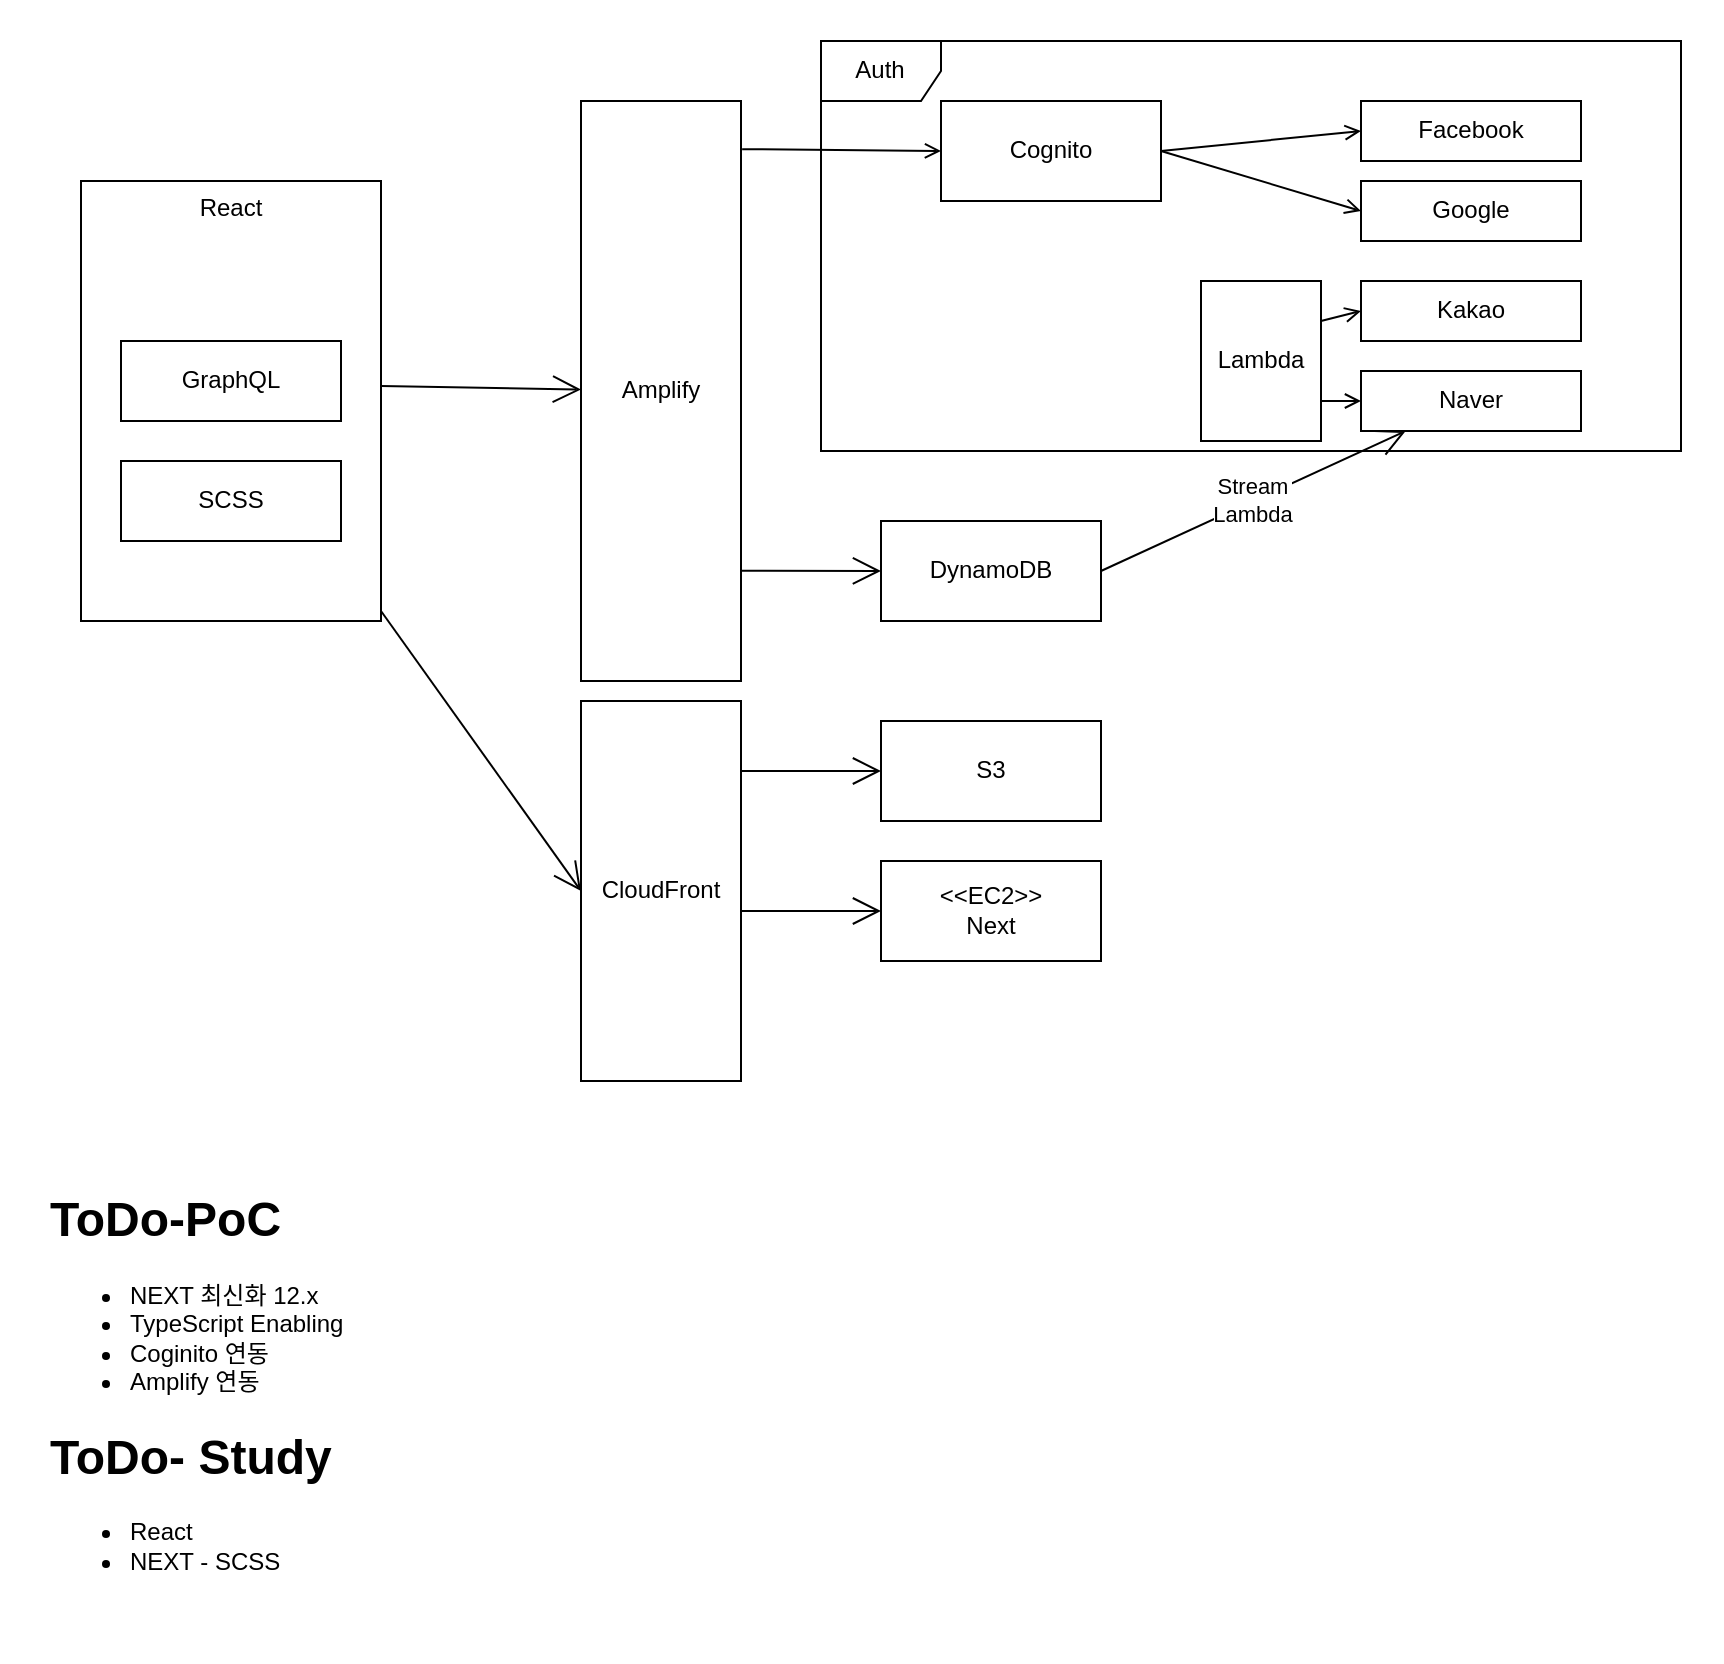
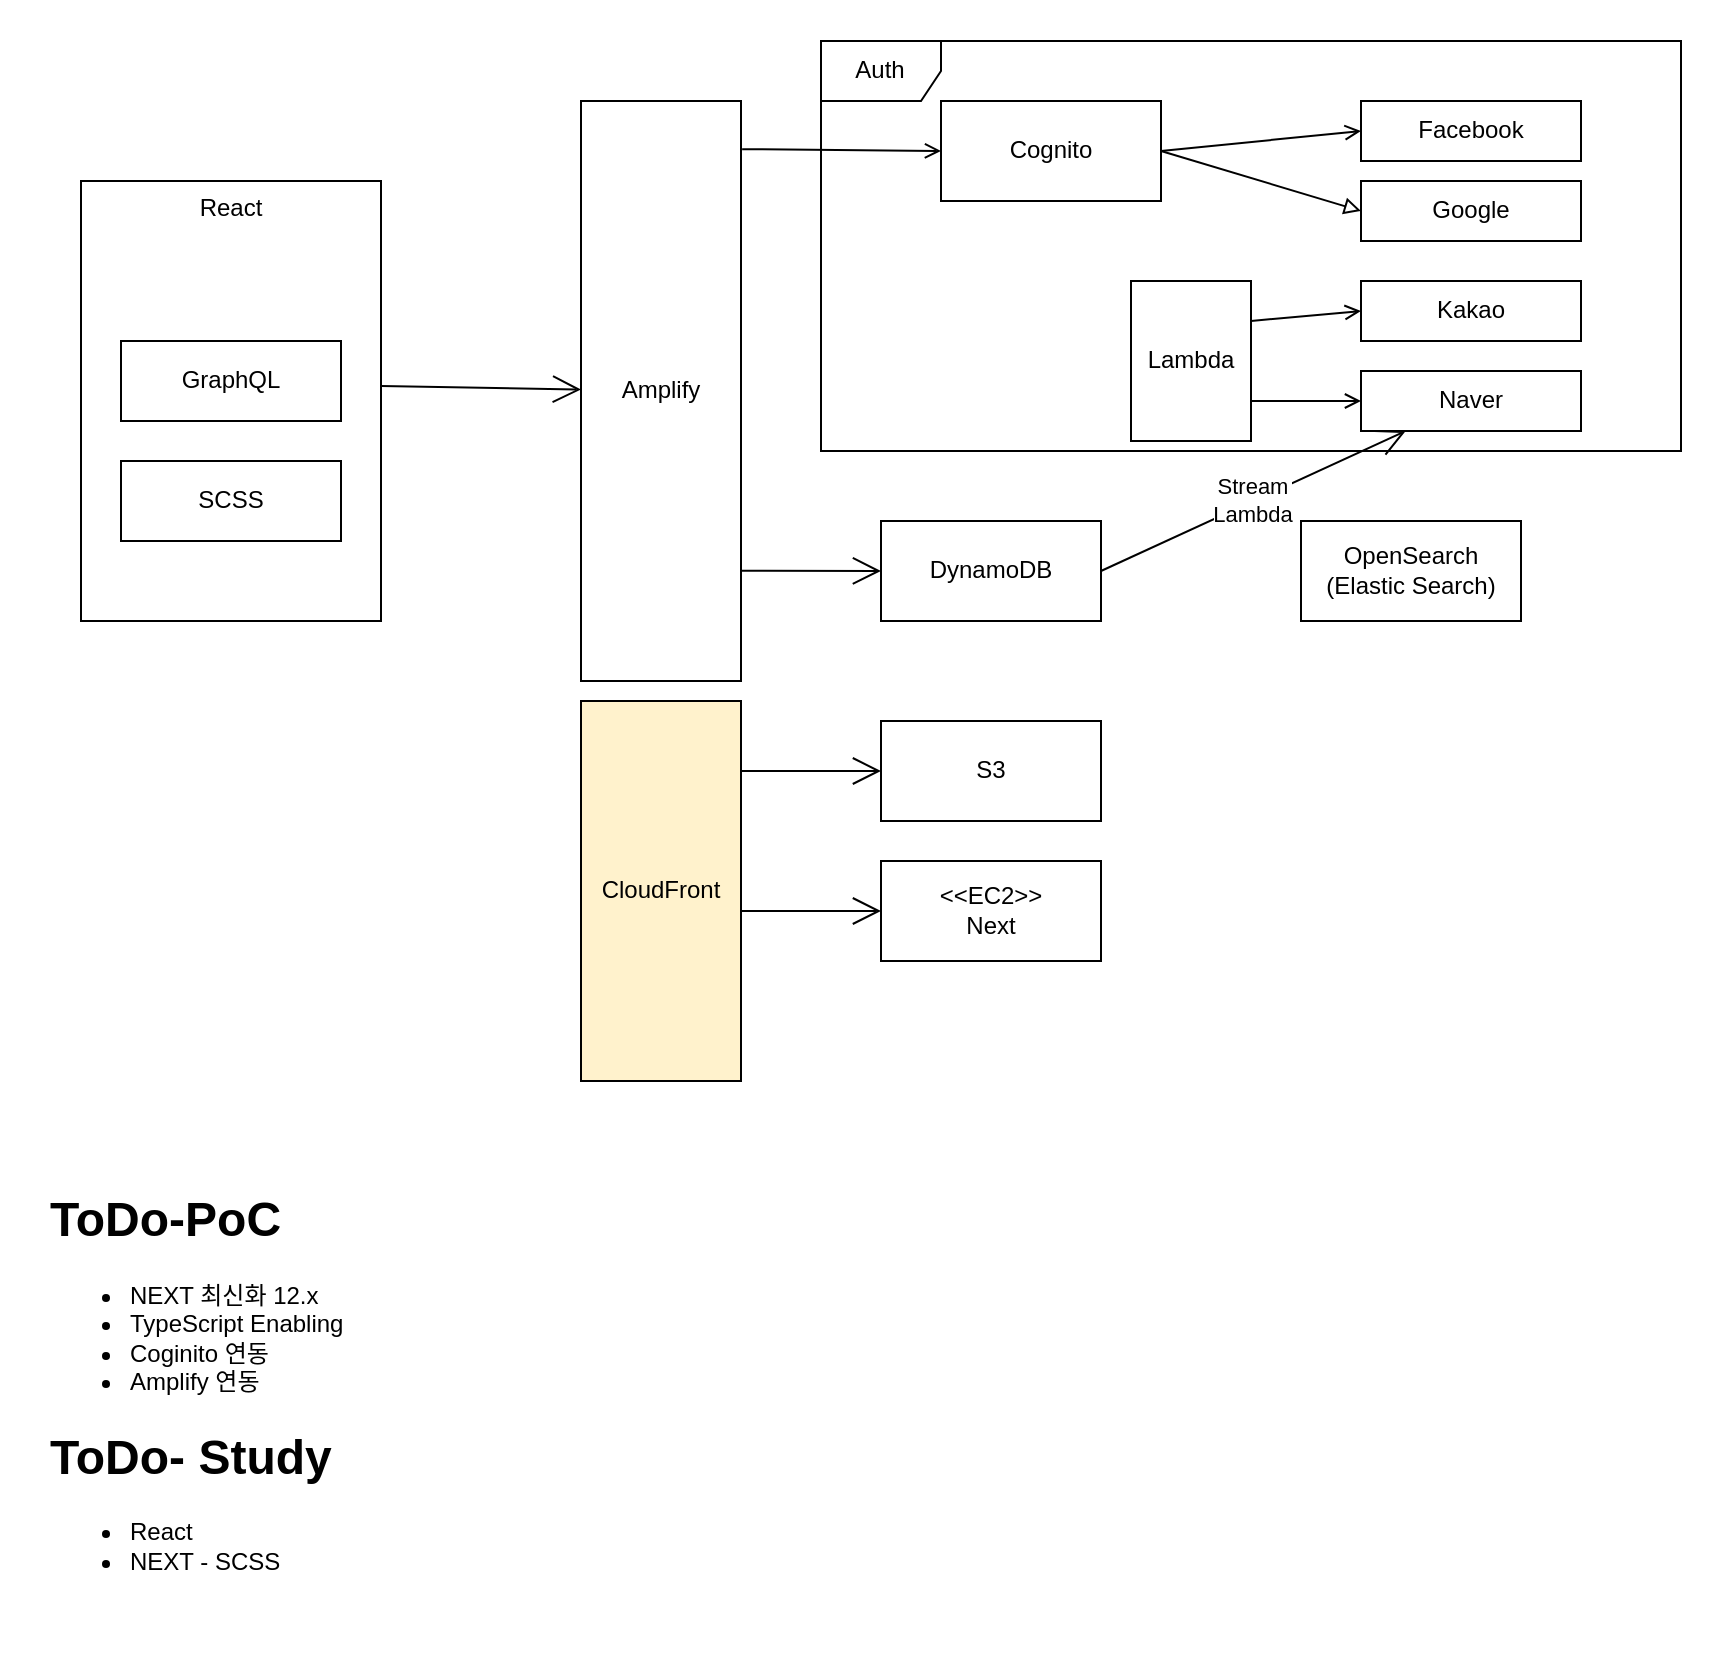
(1349, 207) -> (1344, 206)
(1261, 361) -> (1191, 361)
none -> (1411, 571)
(479, 749) -> none
(661, 891) -> (661, 891)
